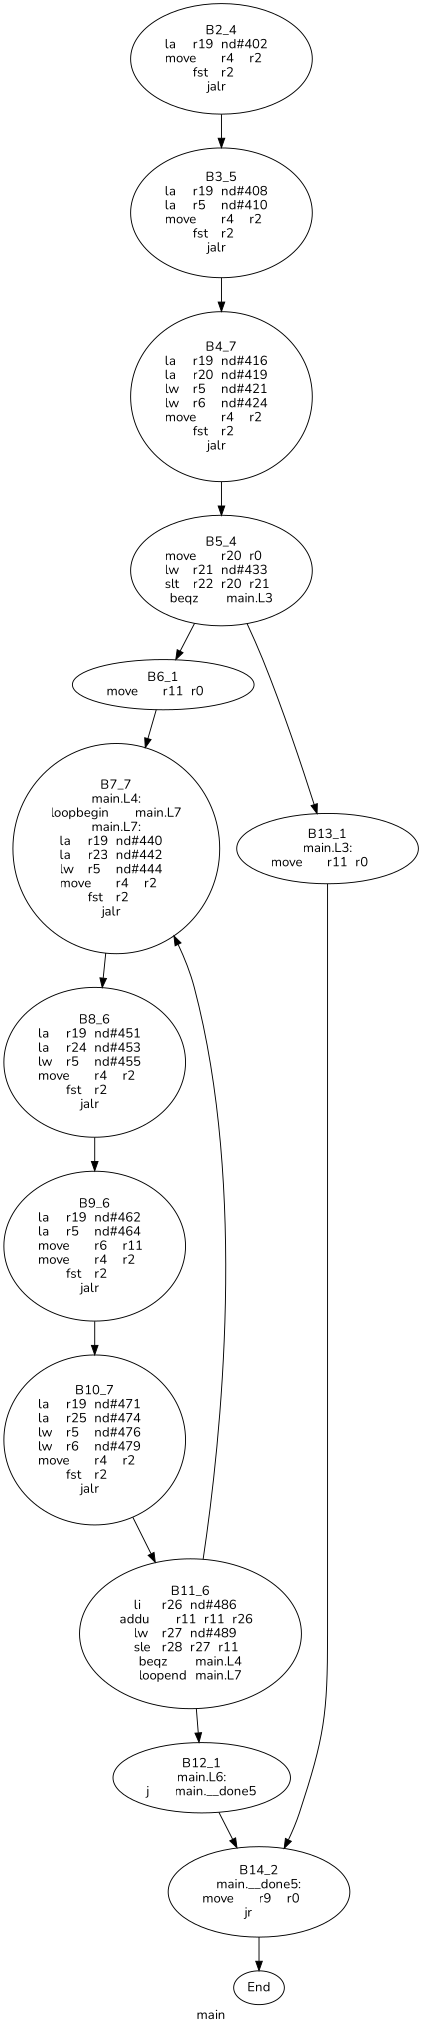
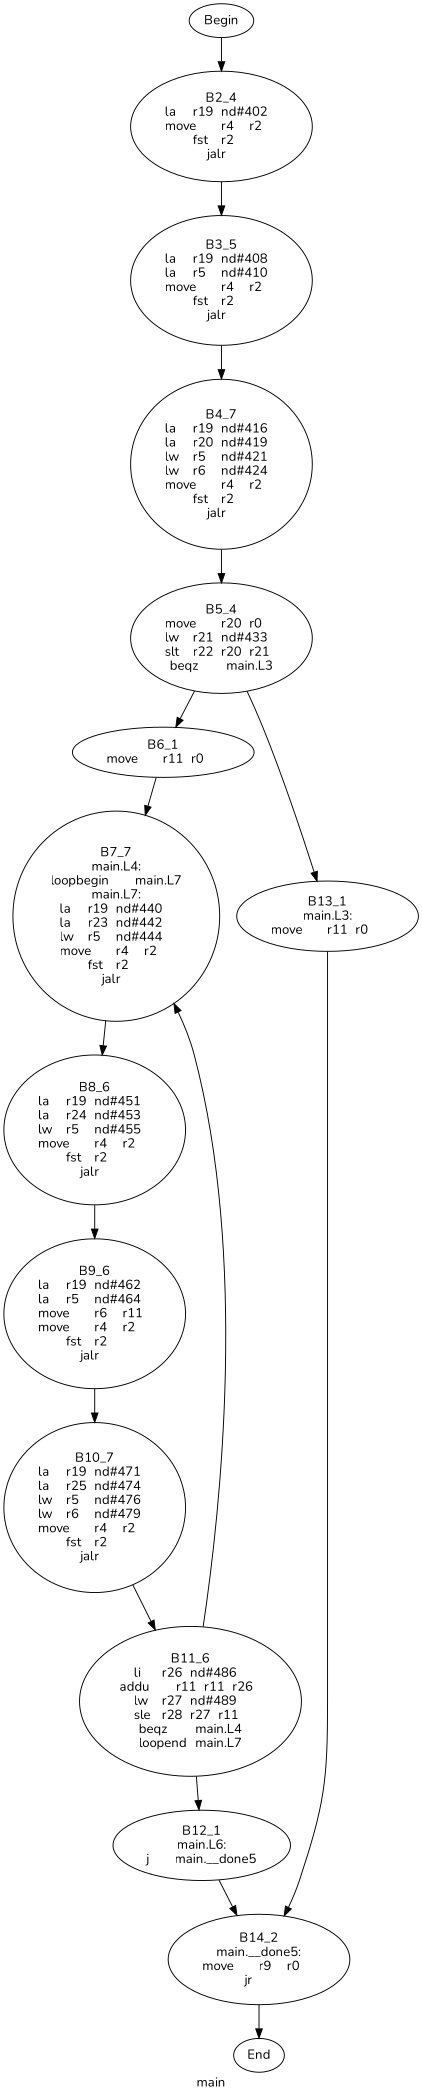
none -> (221, 21)
